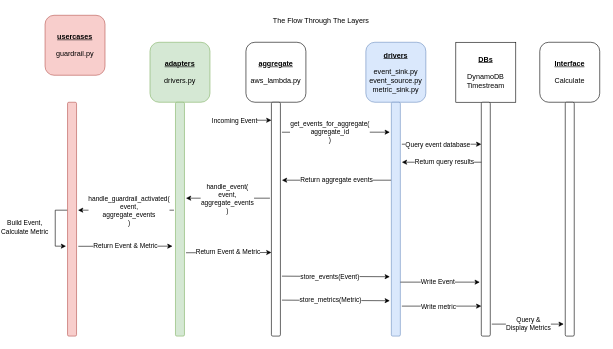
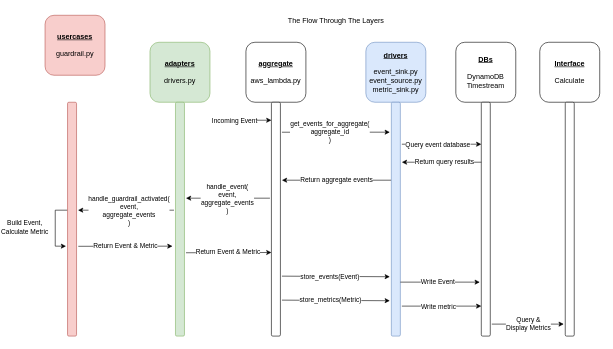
(321, 21) -> (336, 21)
(486, 72) -> (486, 72)
